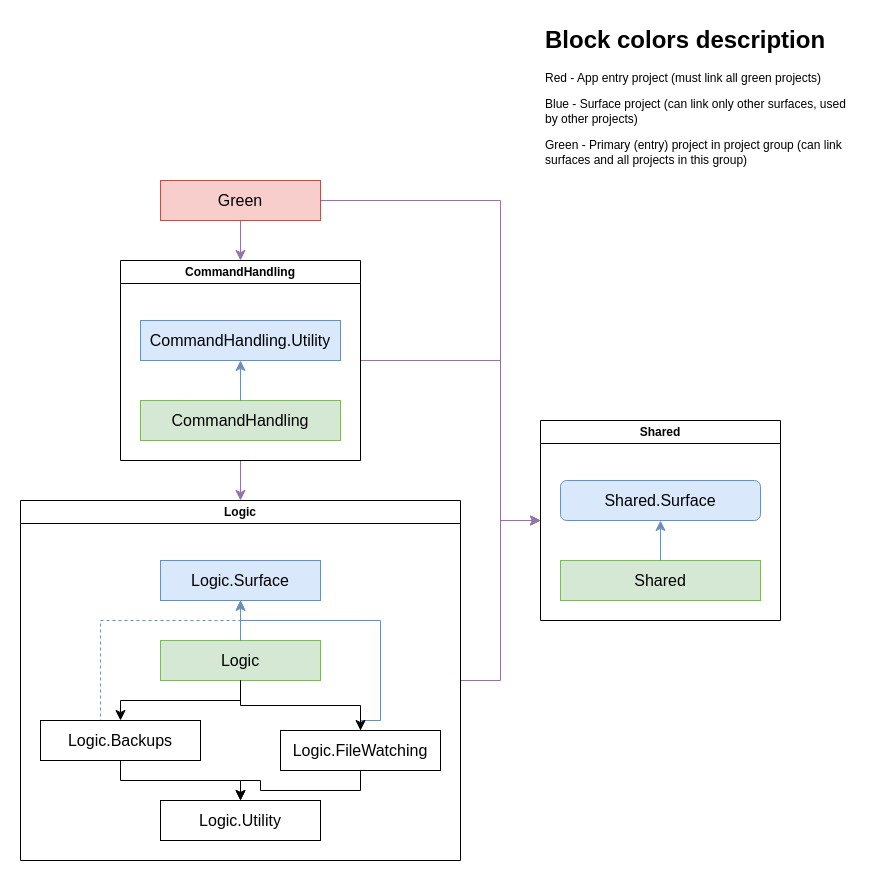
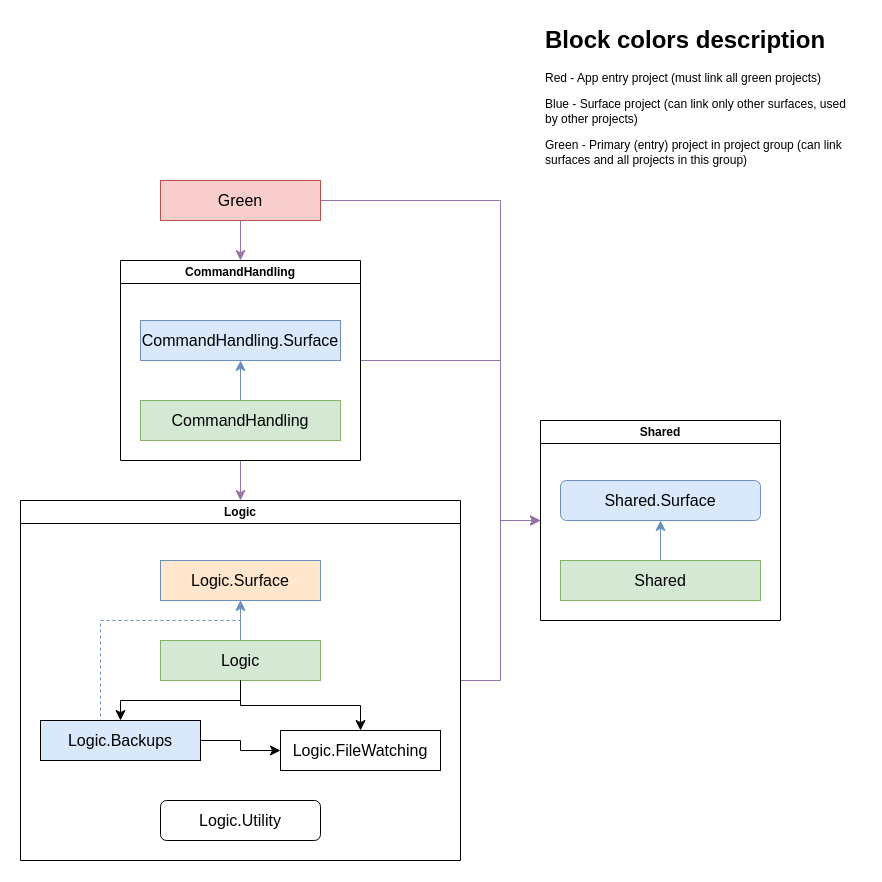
(241, 341) -> (241, 341)
(241, 581) -> (241, 581)
(371, 621) -> none
(121, 741) -> (121, 741)
(170, 781) -> (241, 742)
(307, 791) -> none
(241, 821) -> (241, 821)
